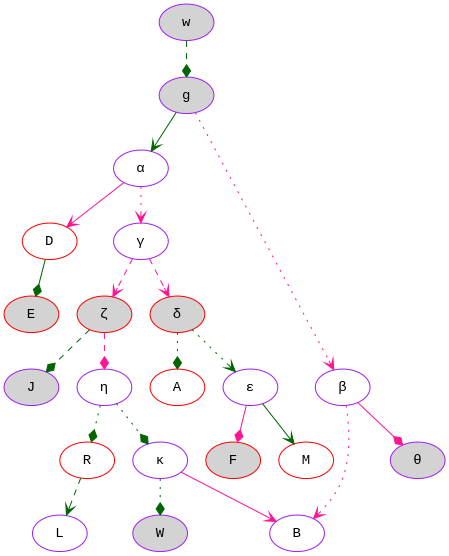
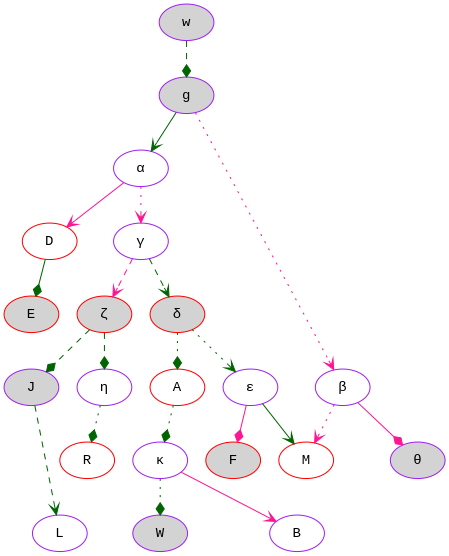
(157, 273) -> (157, 273)
(104, 345) -> (104, 345)
(129, 419) -> (170, 418)
(347, 462) -> (327, 419)
(75, 492) -> (45, 455)
